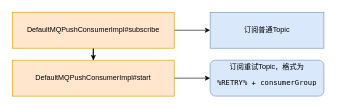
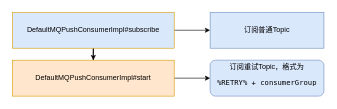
(93, 30) -> (93, 30)
